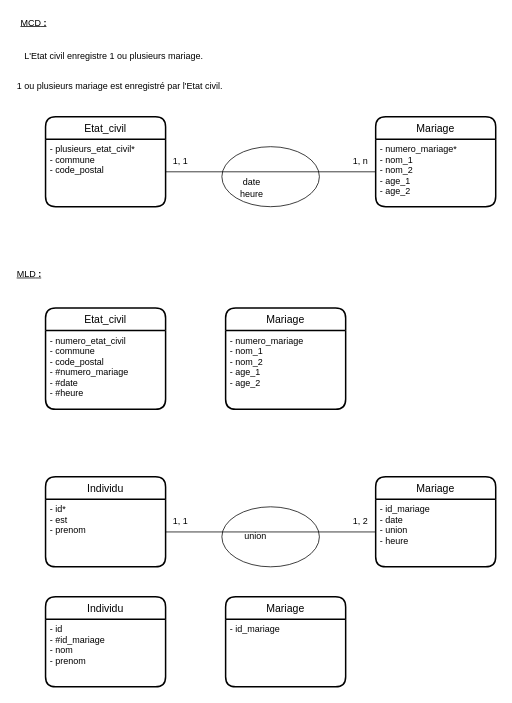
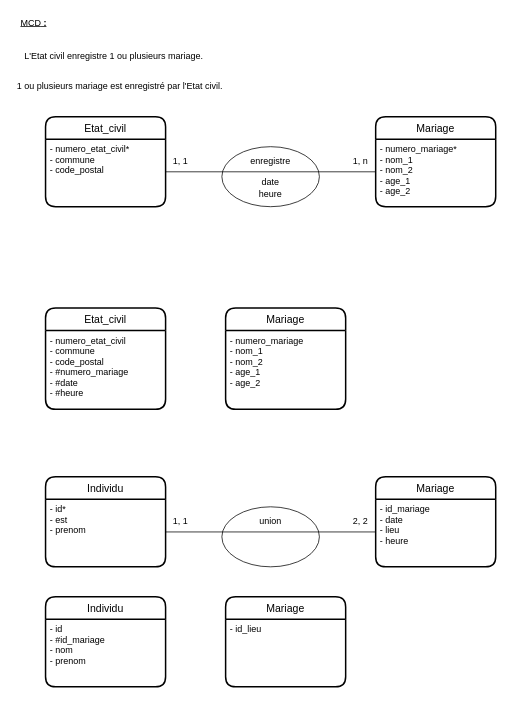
(100, 149) -> (95, 149)
none -> (270, 162)
(252, 188) -> (270, 188)
(139, 274) -> none
(406, 509) -> (406, 509)
(360, 522) -> (360, 522)
(255, 537) -> (270, 522)
(256, 629) -> (248, 629)
